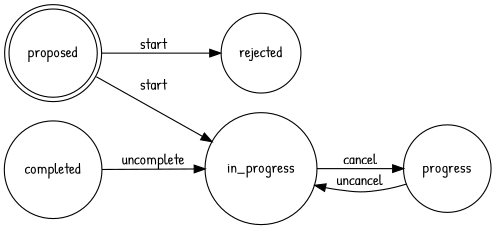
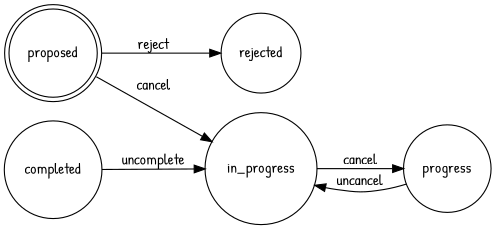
(154, 45) -> (154, 45)
(154, 86) -> (154, 86)
